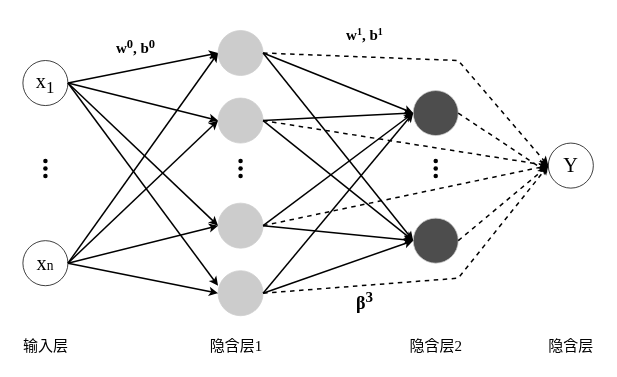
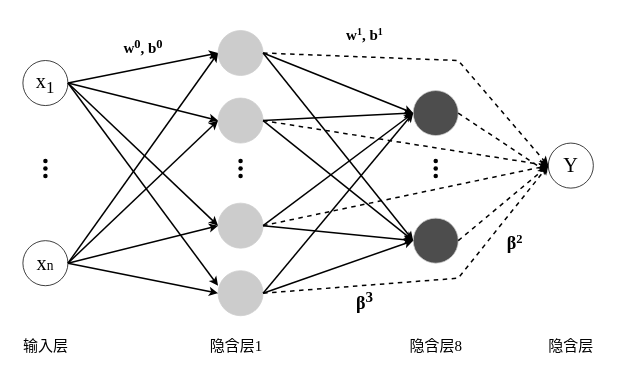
(135, 44) -> (143, 44)
none -> (514, 240)
(436, 345) -> (436, 345)
